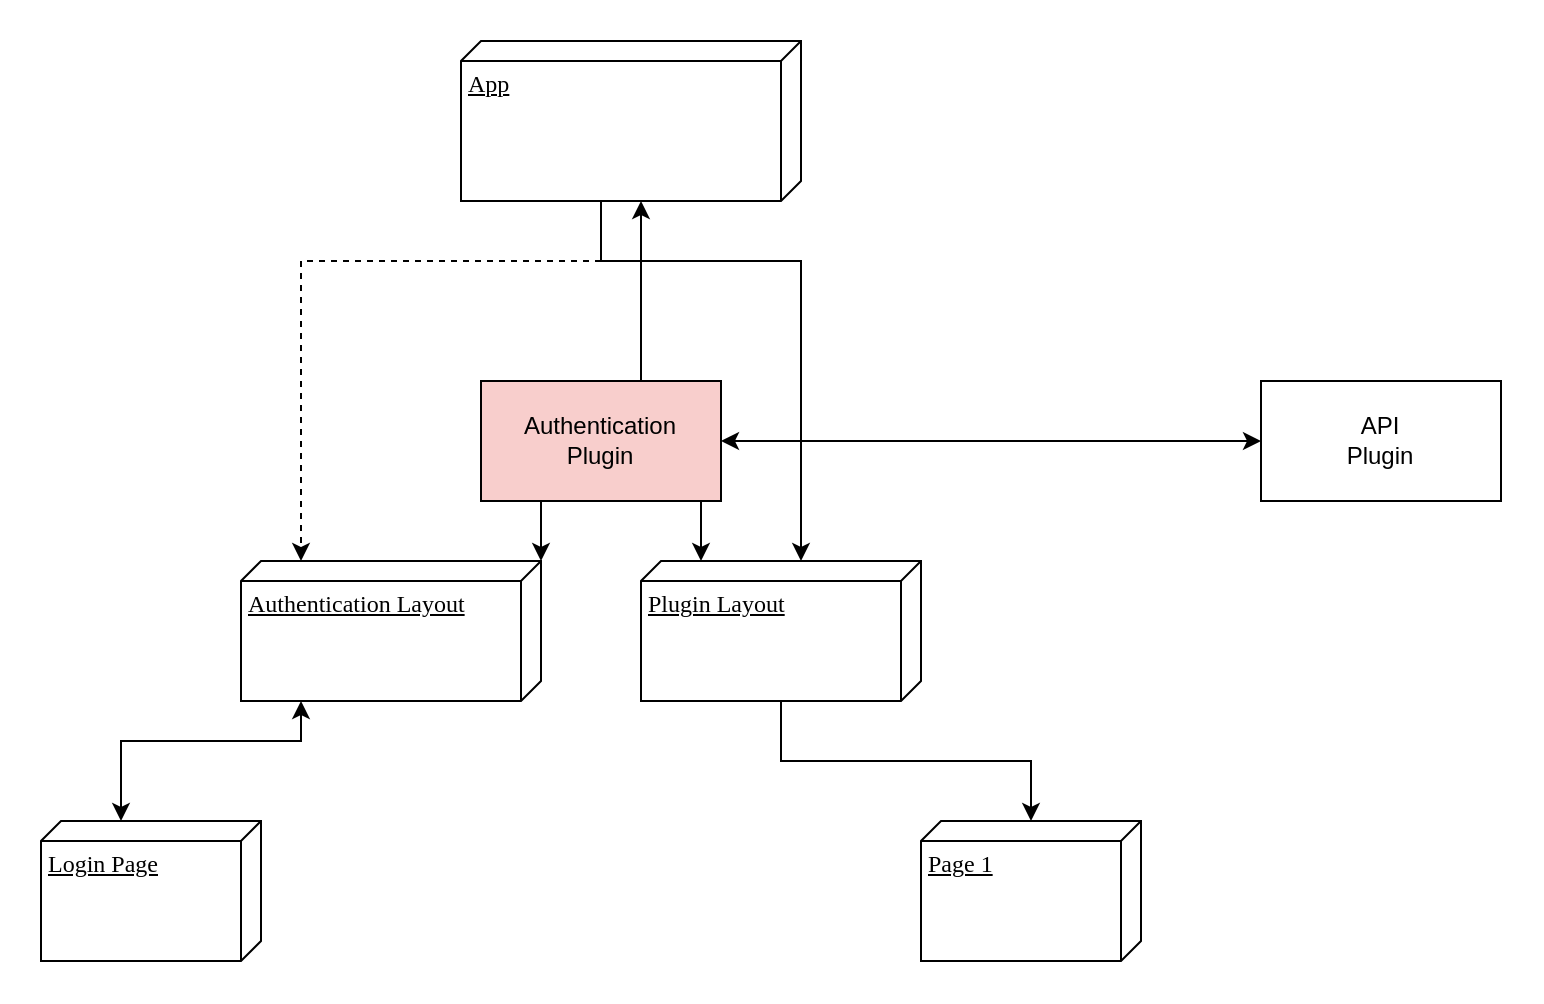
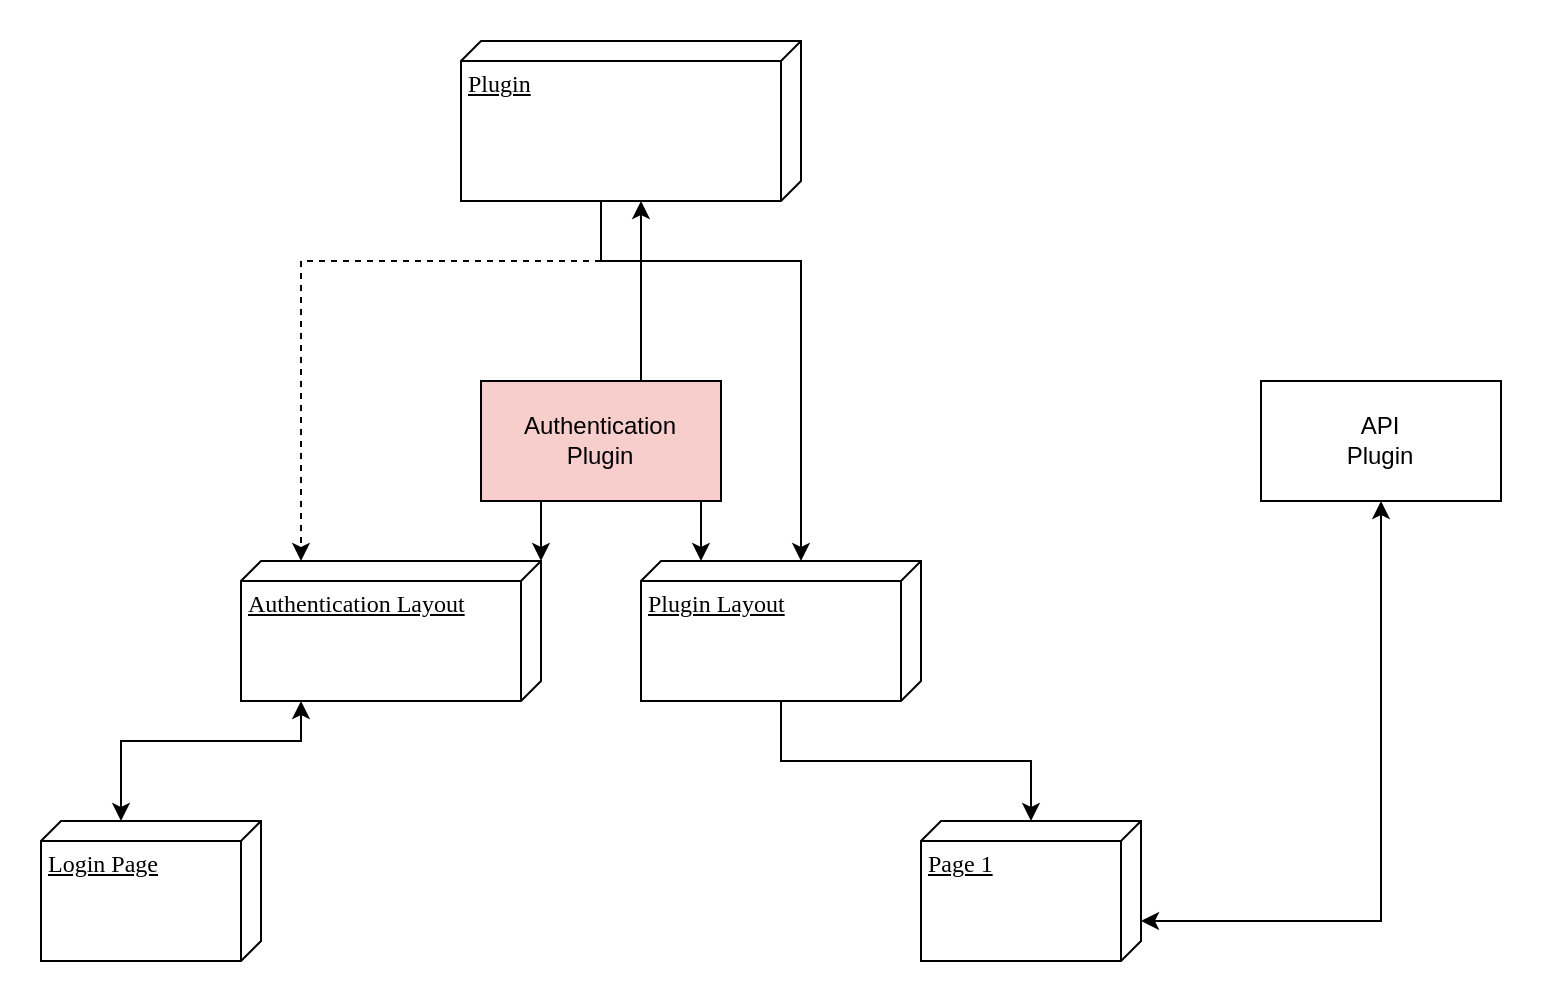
(489, 85) -> (503, 85)
(991, 441) -> none
none -> (1381, 831)
